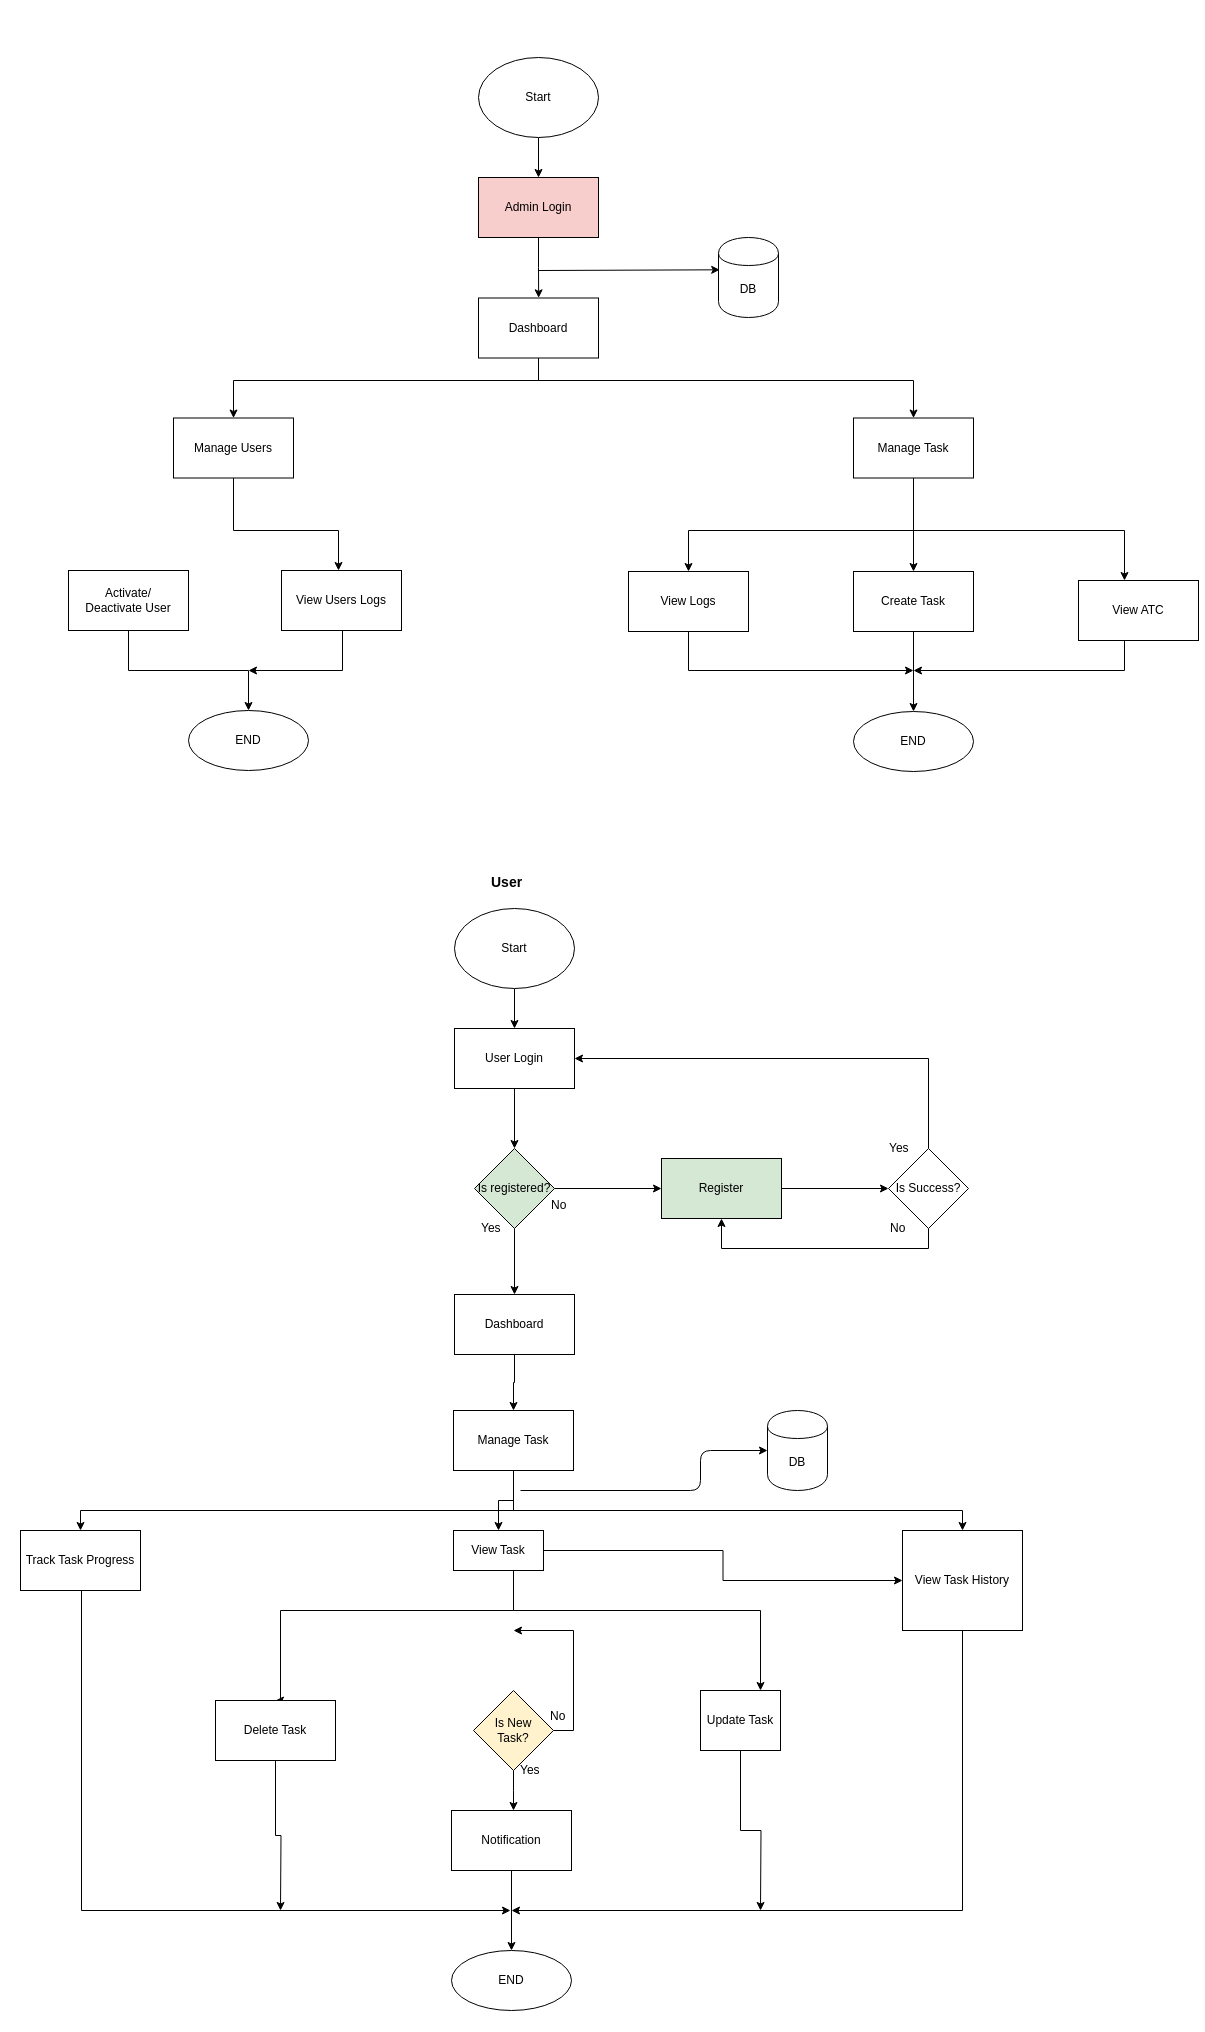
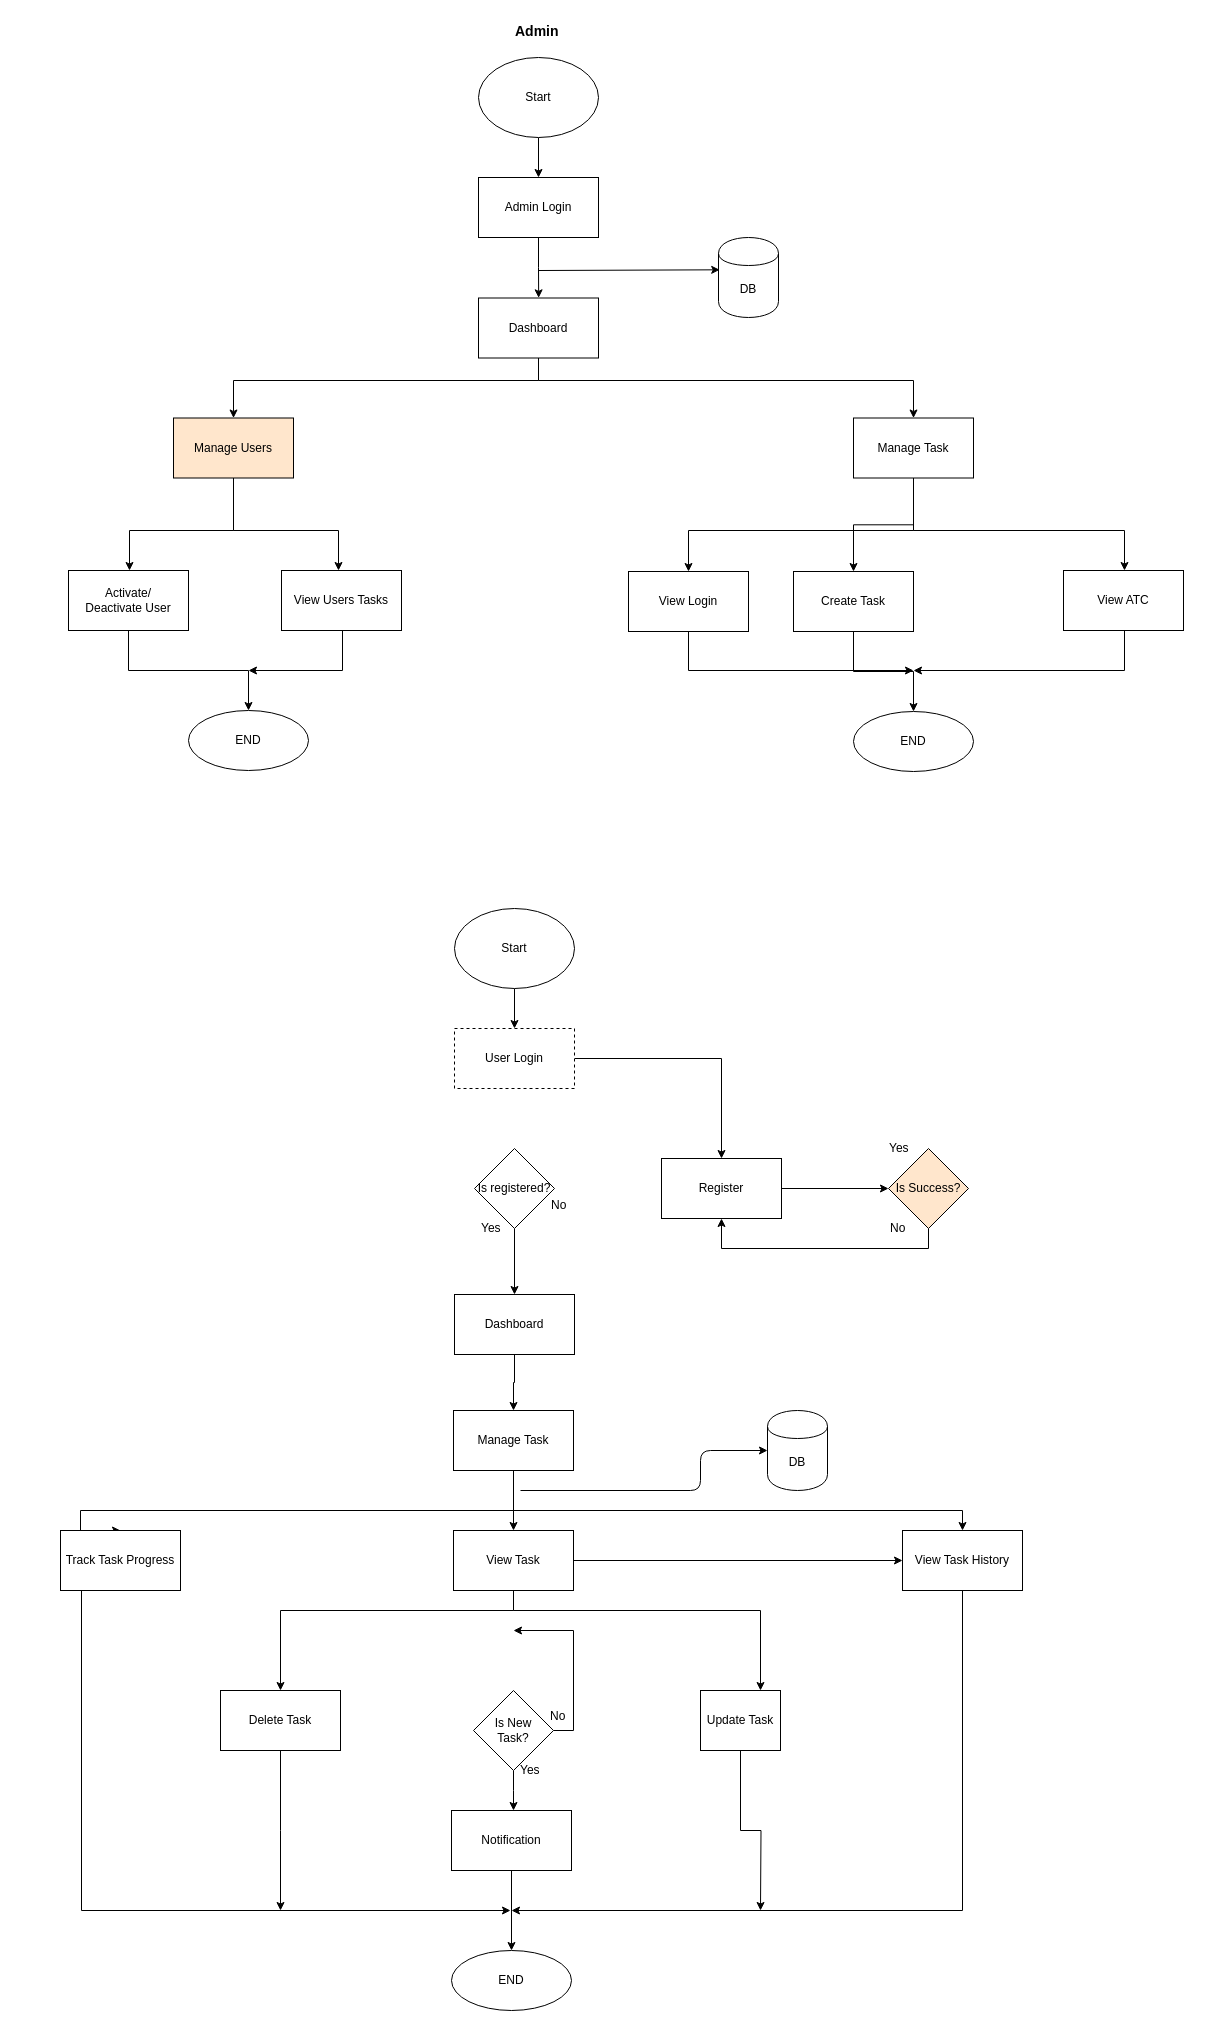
none -> (544, 31)
(539, 208) -> (539, 208)
(234, 448) -> (234, 448)
none -> (164, 531)
(342, 601) -> (342, 601)
(689, 602) -> (689, 602)
(914, 602) -> (854, 602)
(1139, 611) -> (1124, 601)
(515, 882) -> none
(515, 1059) -> (515, 1059)
(871, 1059) -> none
(515, 1115) -> (722, 1106)
(515, 1189) -> (515, 1189)
(605, 1189) -> none
(722, 1189) -> (722, 1189)
(929, 1189) -> (929, 1189)
(499, 1551) -> (514, 1561)
(81, 1561) -> (121, 1561)
(963, 1581) -> (963, 1561)
(276, 1731) -> (281, 1721)
(514, 1731) -> (514, 1731)
